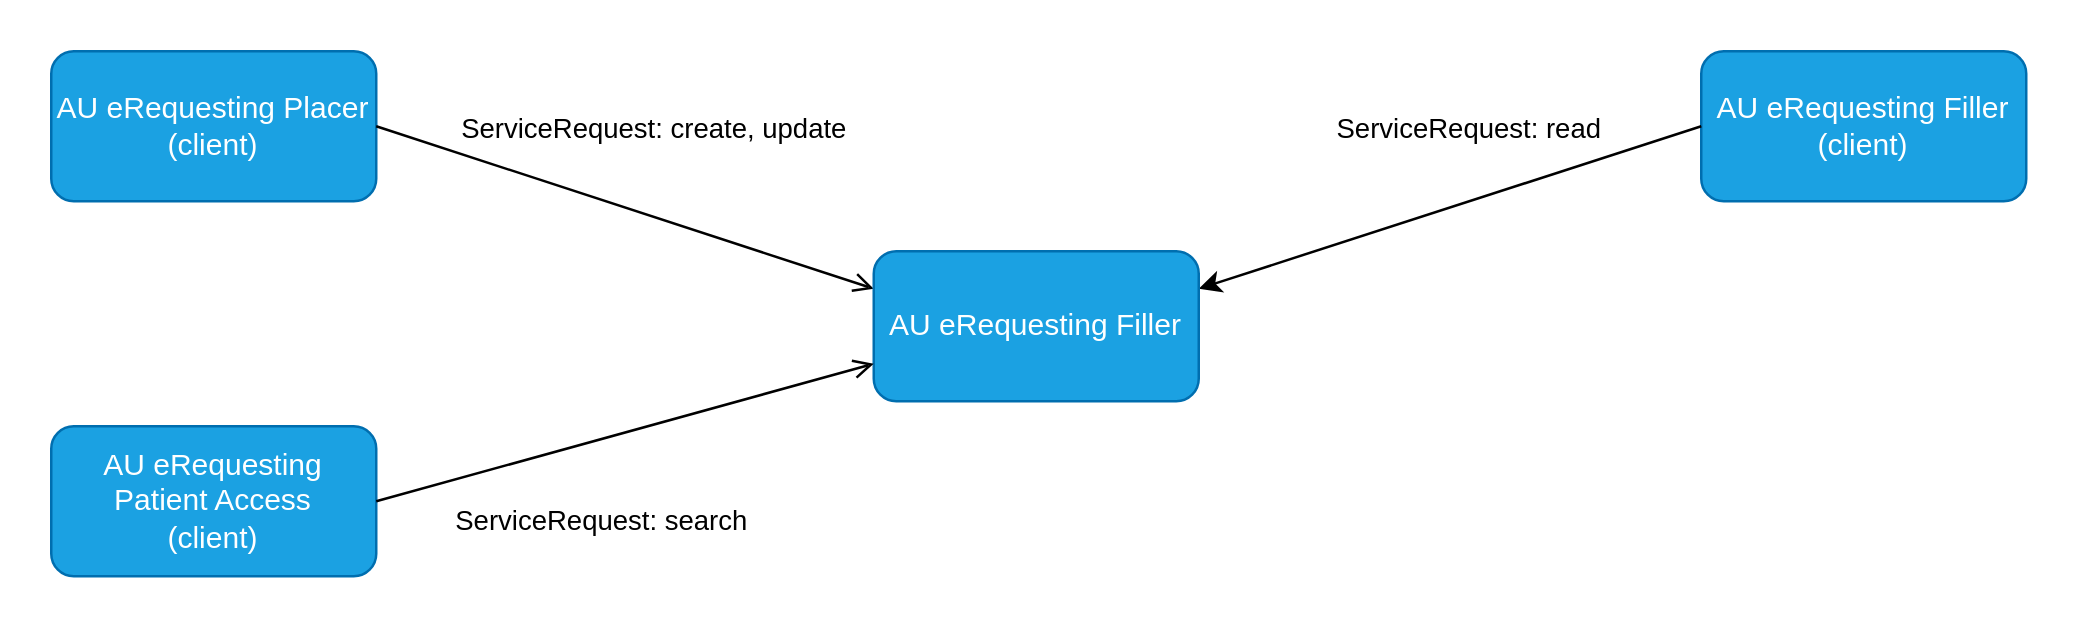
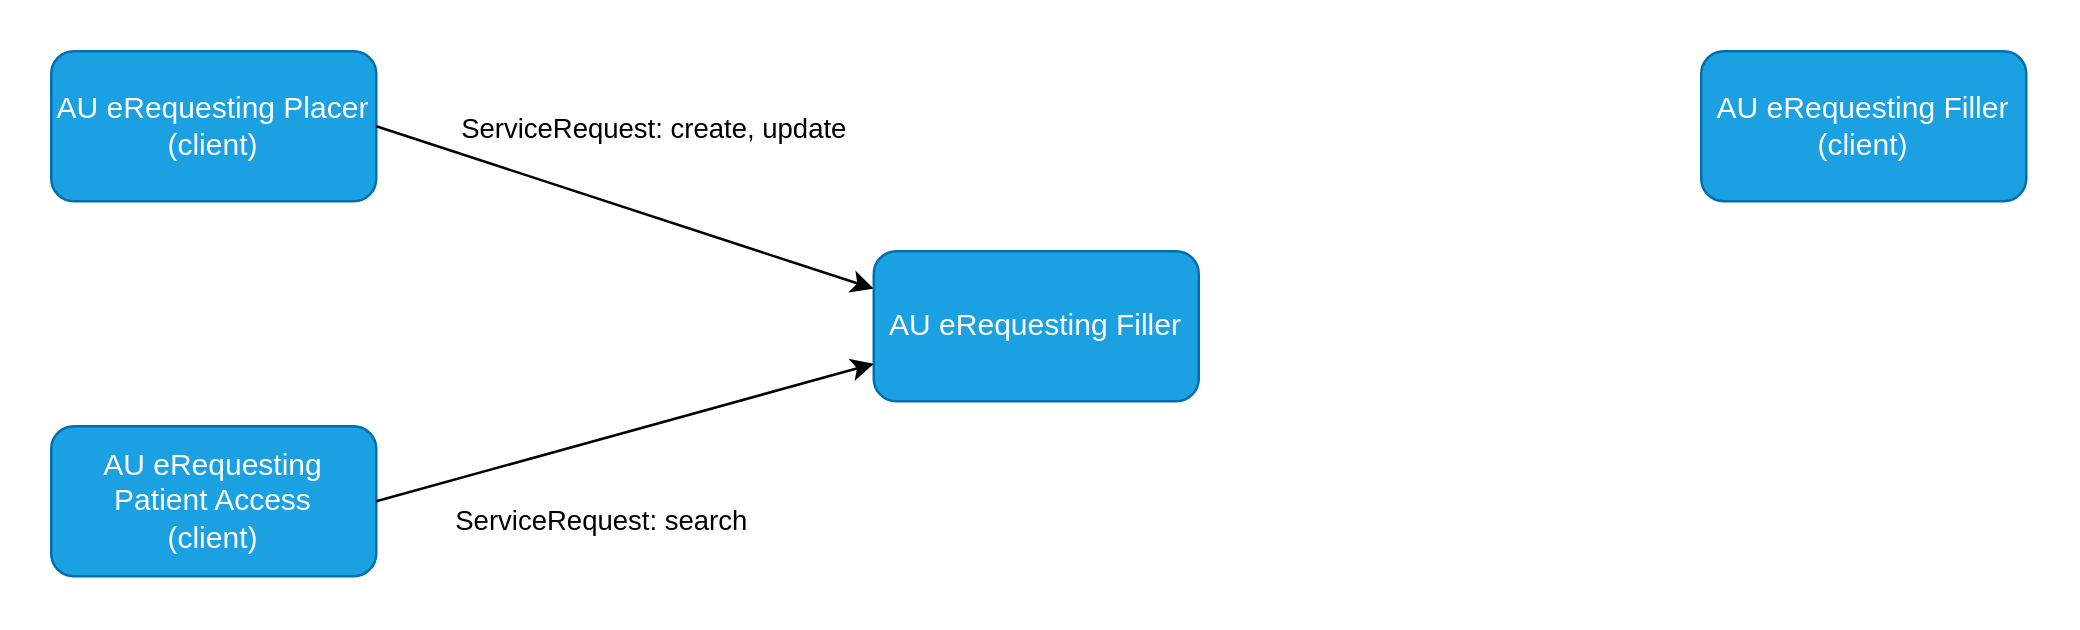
(1458, 205) -> none
(861, 285) -> (857, 283)
(860, 368) -> (856, 369)
